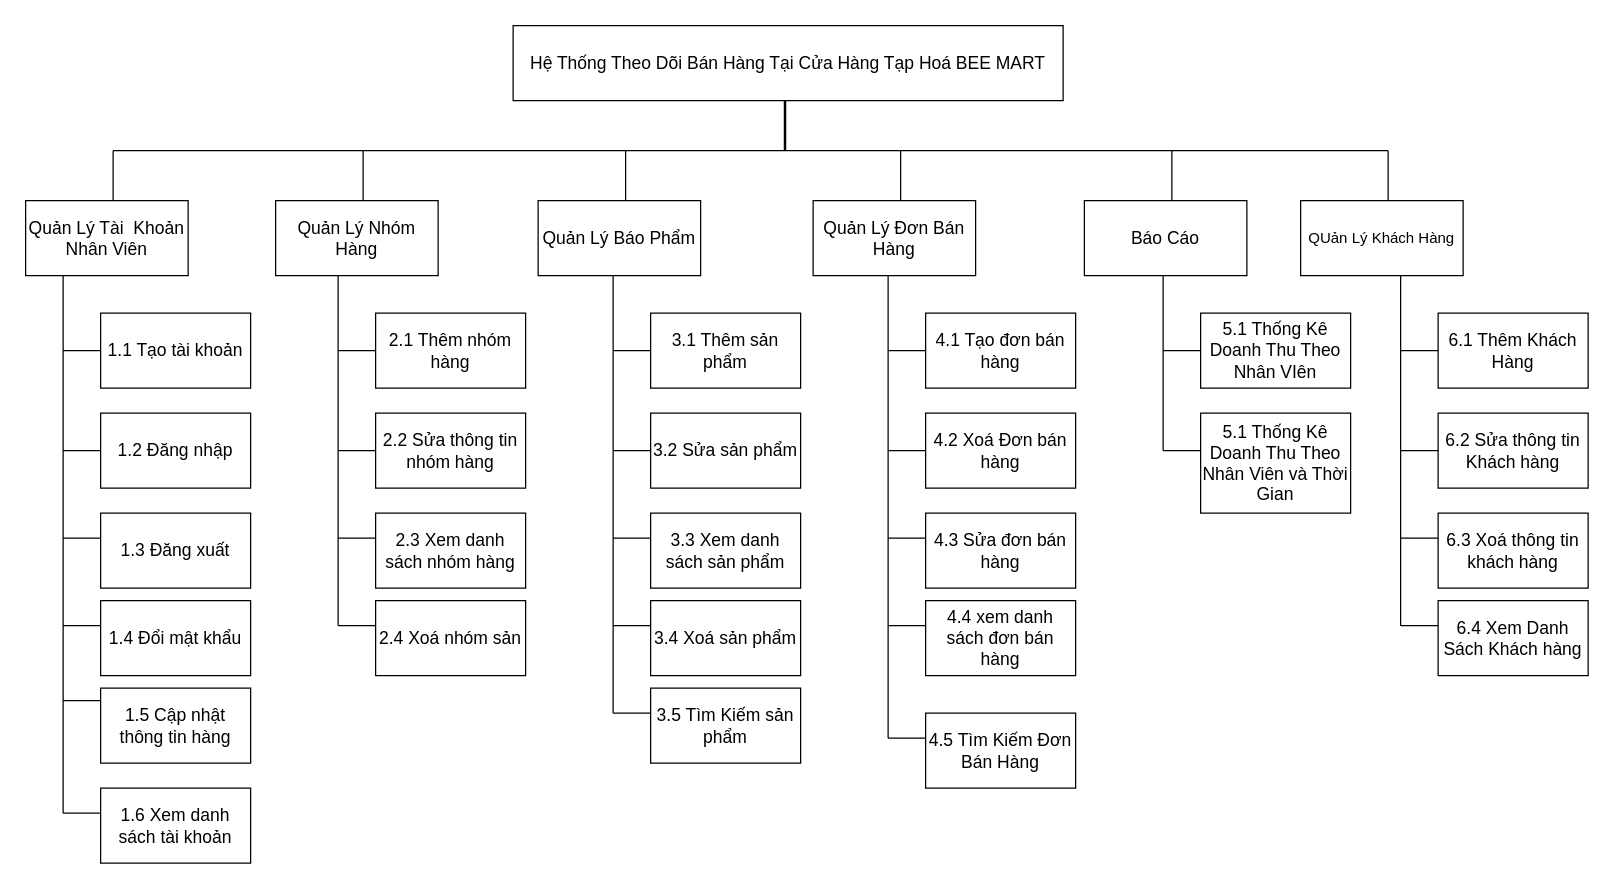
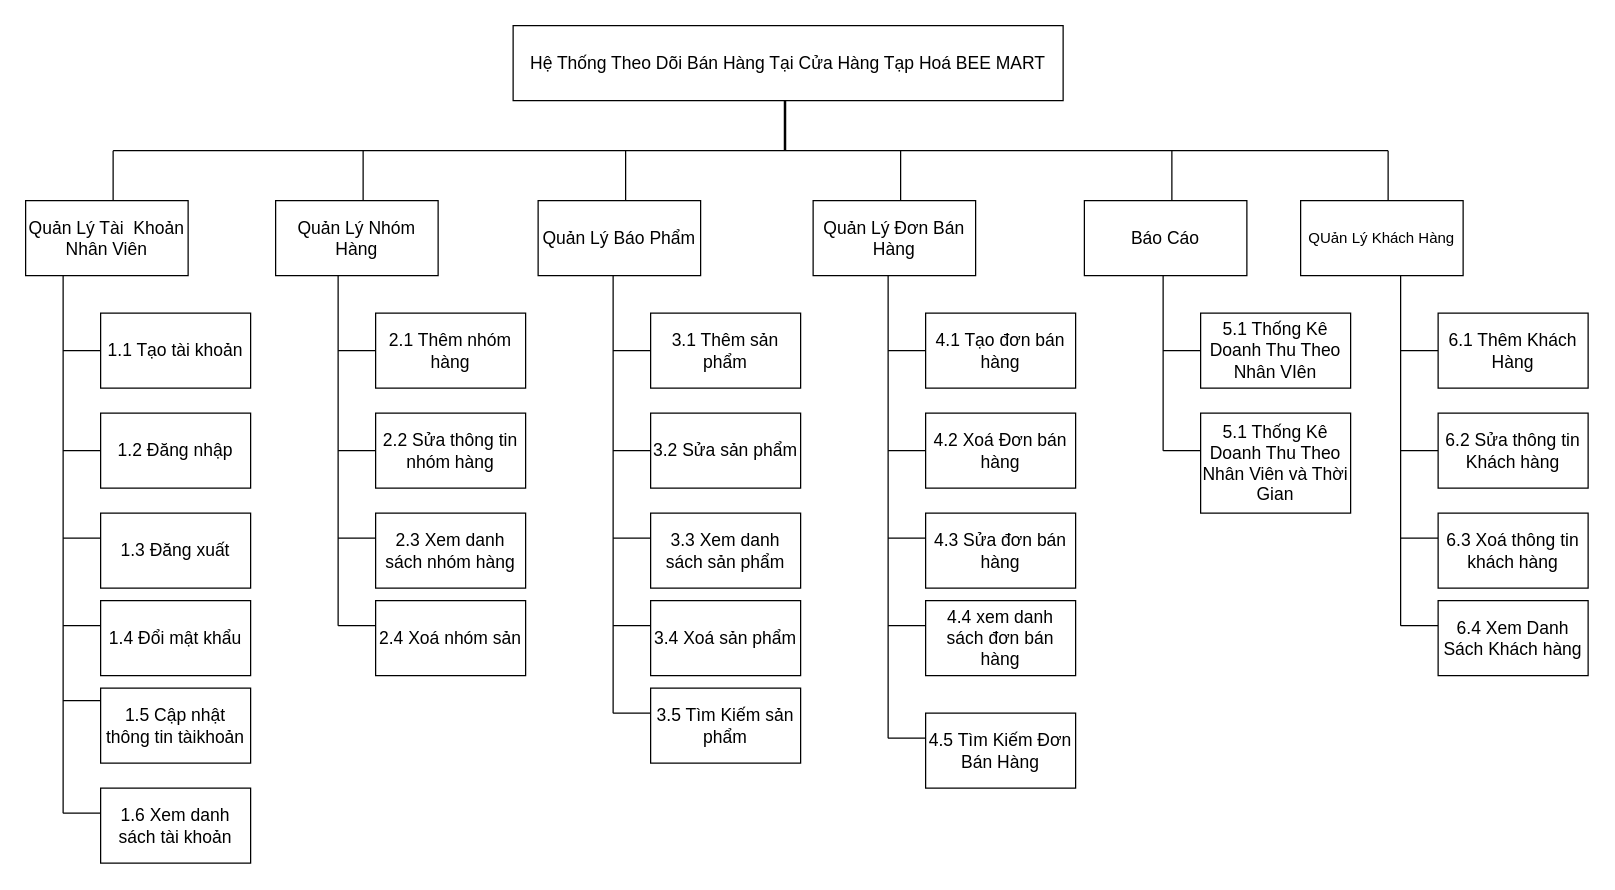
(176, 726) -> (176, 726)
